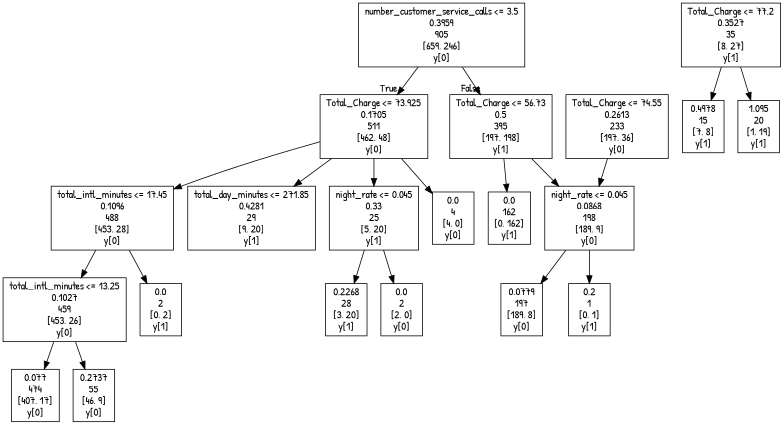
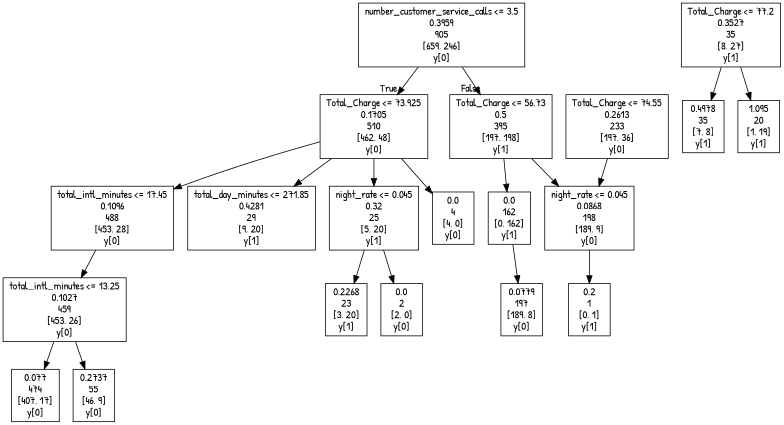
(374, 127) -> (374, 127)
(703, 127) -> (703, 127)
(374, 218) -> (374, 218)
(556, 264) -> (515, 260)
(161, 310) -> none
(346, 310) -> (346, 310)
